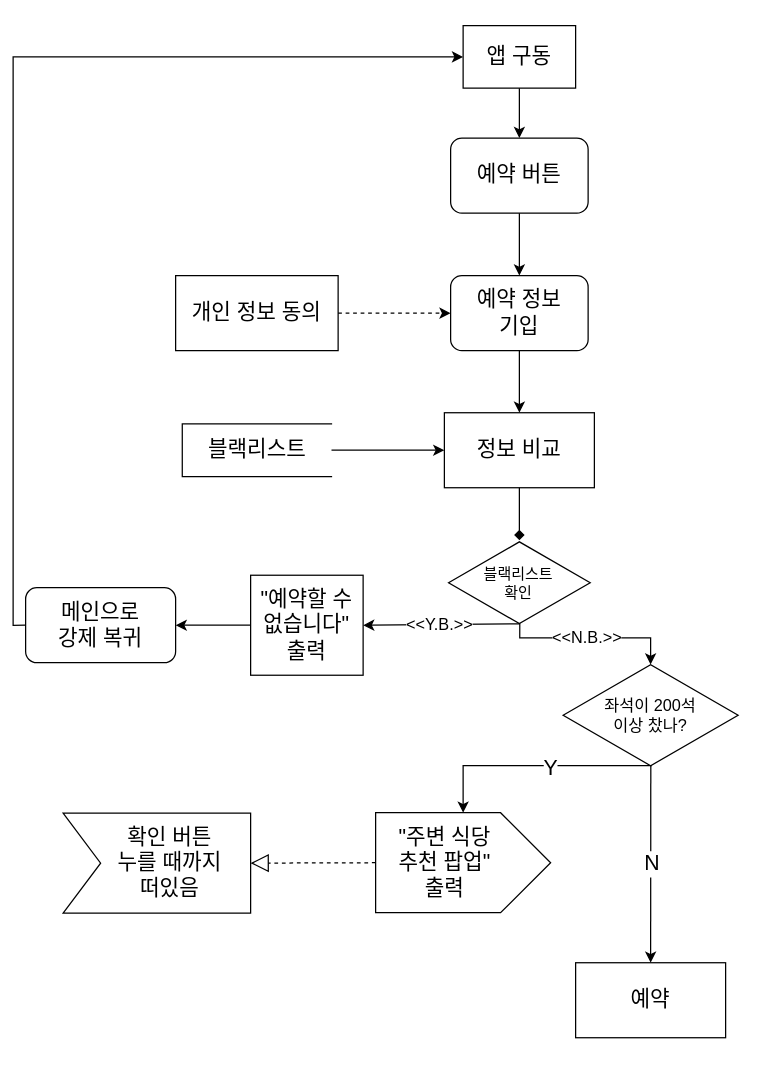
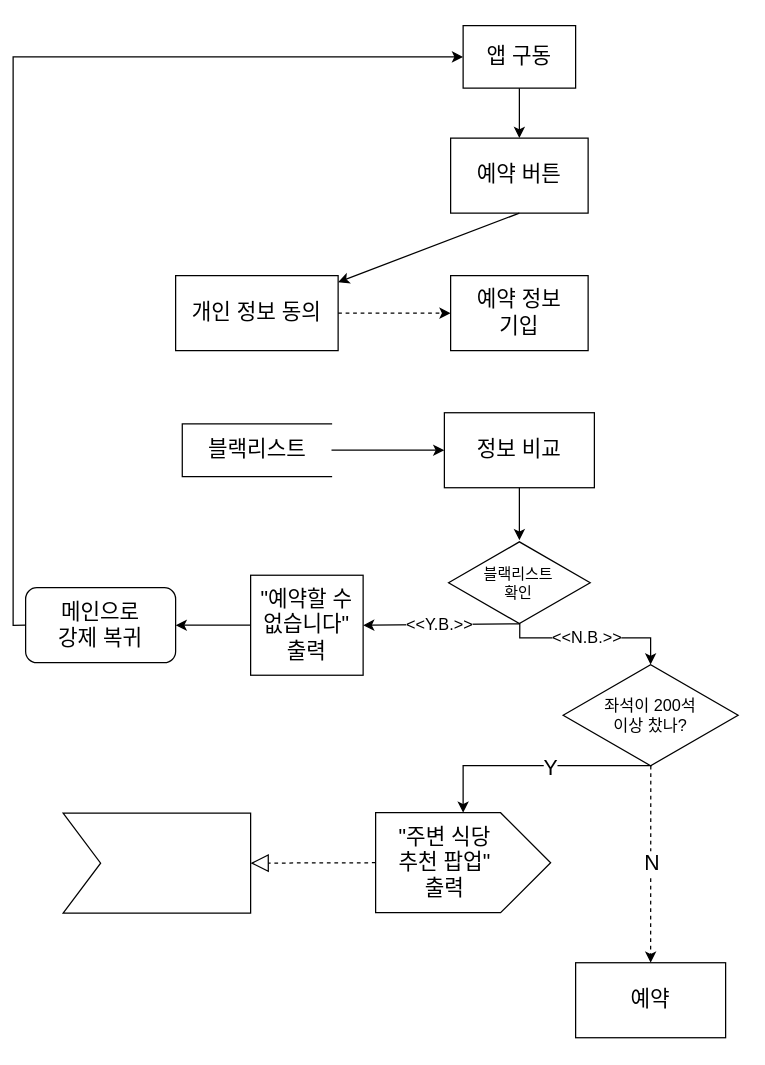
(519, 176) -> (519, 176)
(519, 240) -> (433, 246)
(519, 313) -> (519, 313)
(519, 378) -> none
(519, 529) -> (519, 530)
(651, 808) -> (651, 808)
(169, 863) -> none
